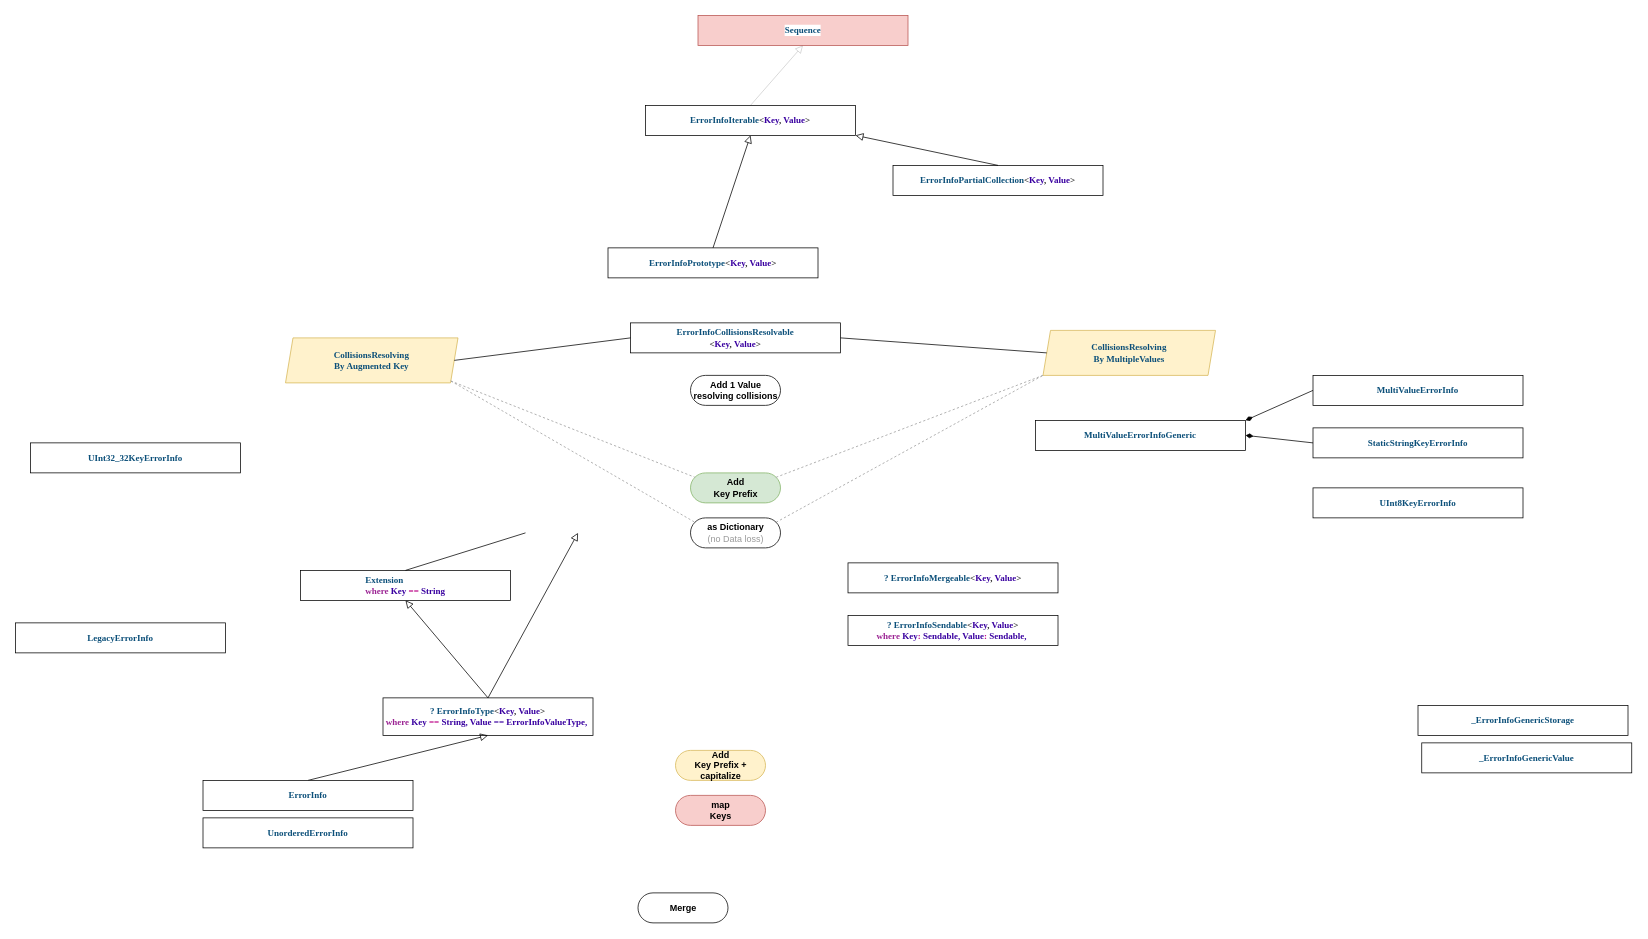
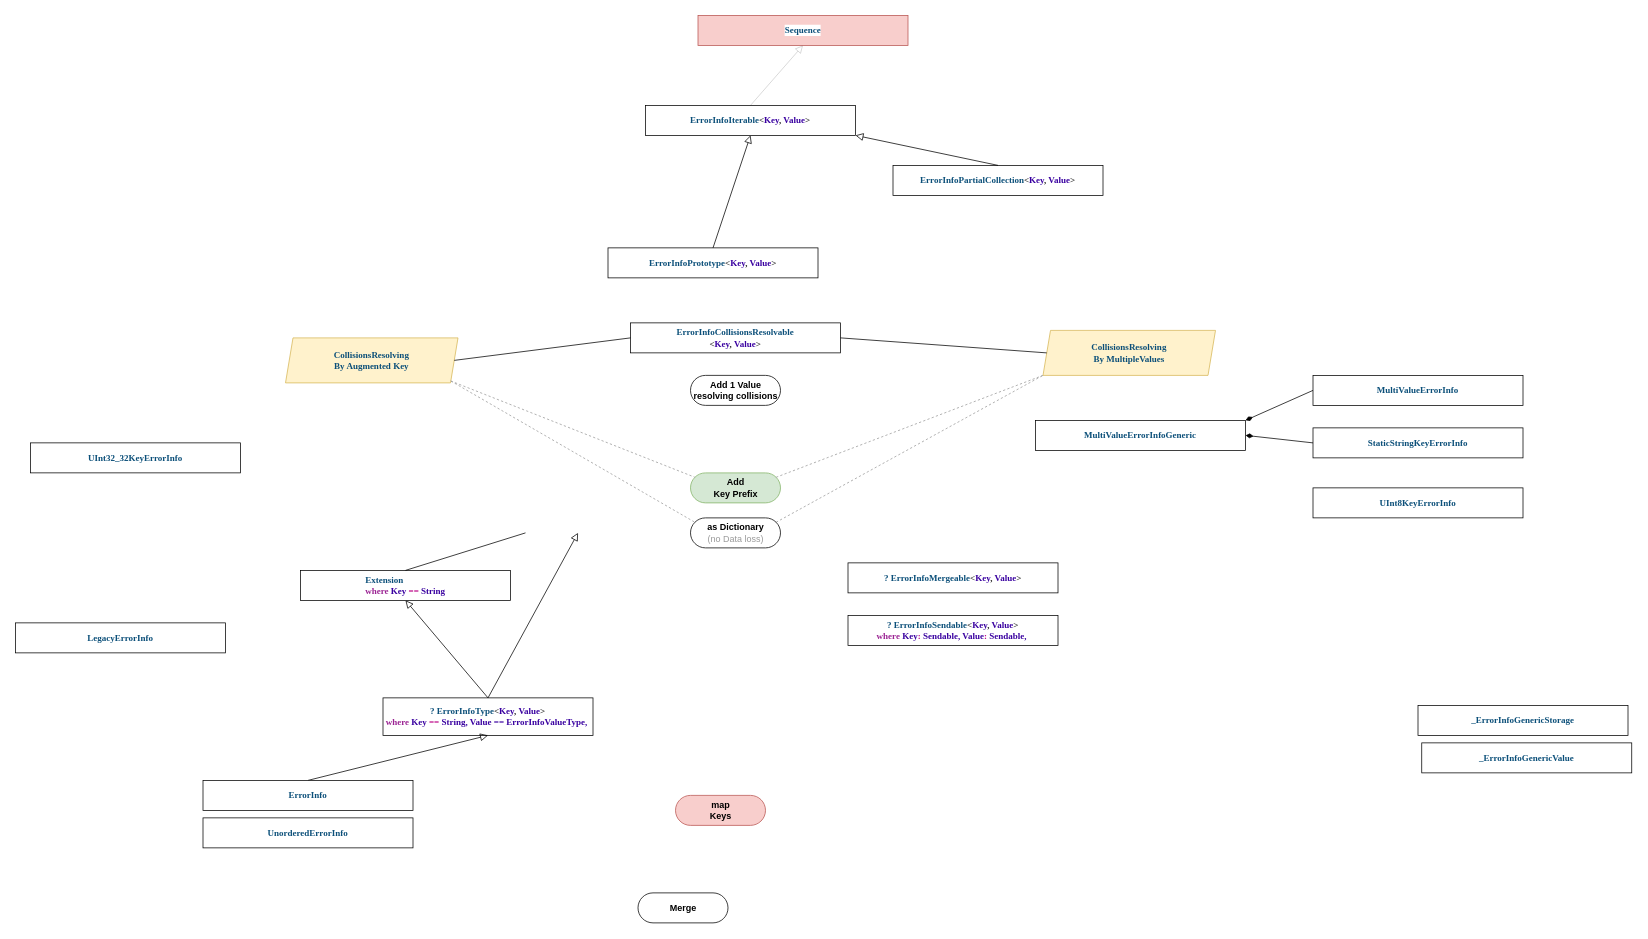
(720, 765) -> none
